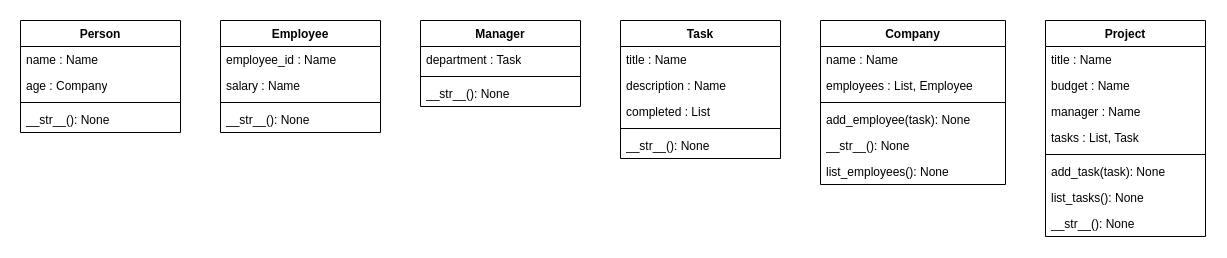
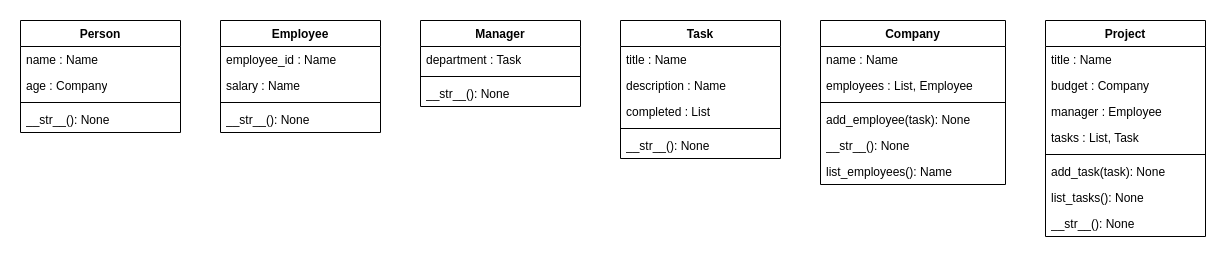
(1091, 87) -> (1101, 87)
(1094, 113) -> (1106, 113)
(893, 173) -> (893, 173)
